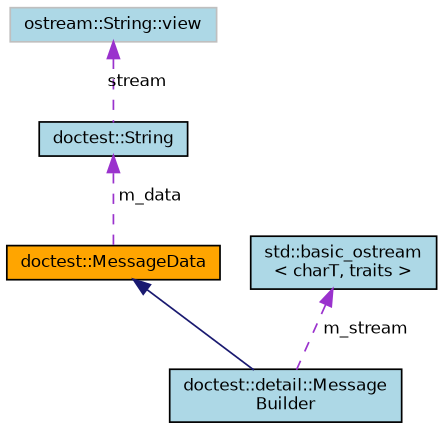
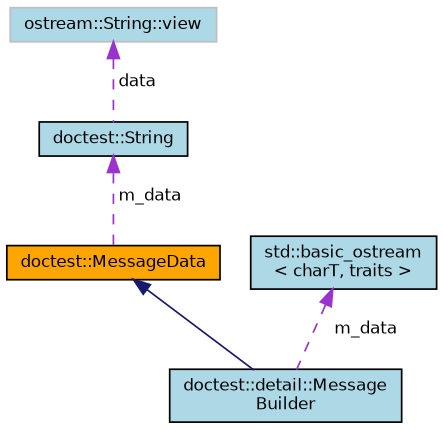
(135, 82) -> (135, 82)
(363, 329) -> (363, 329)
